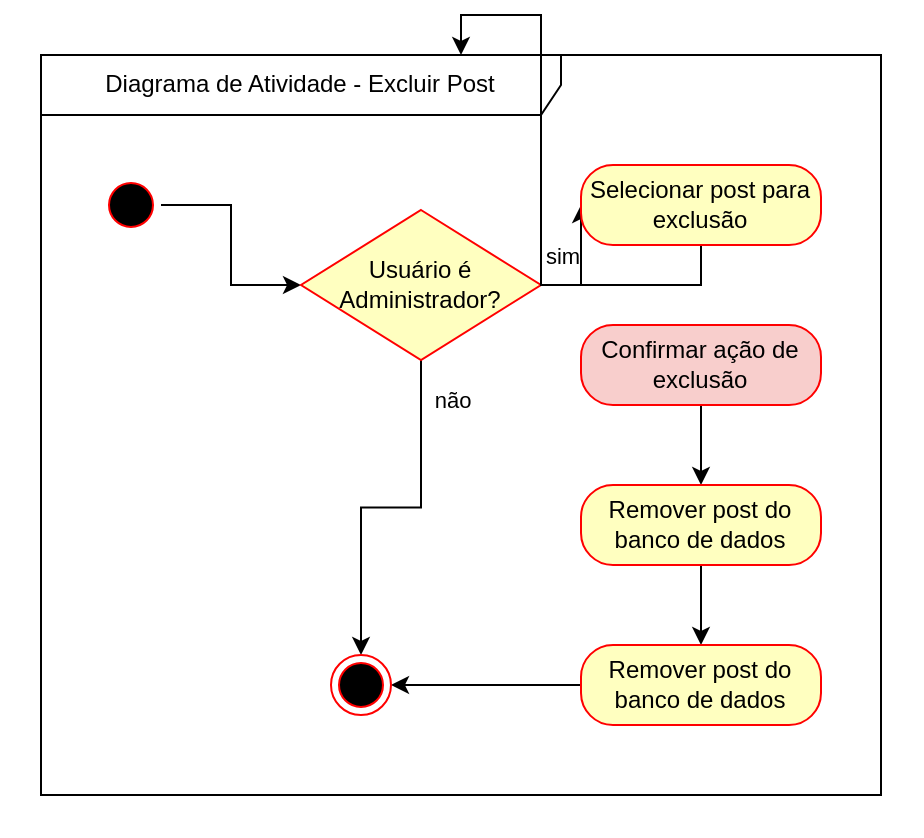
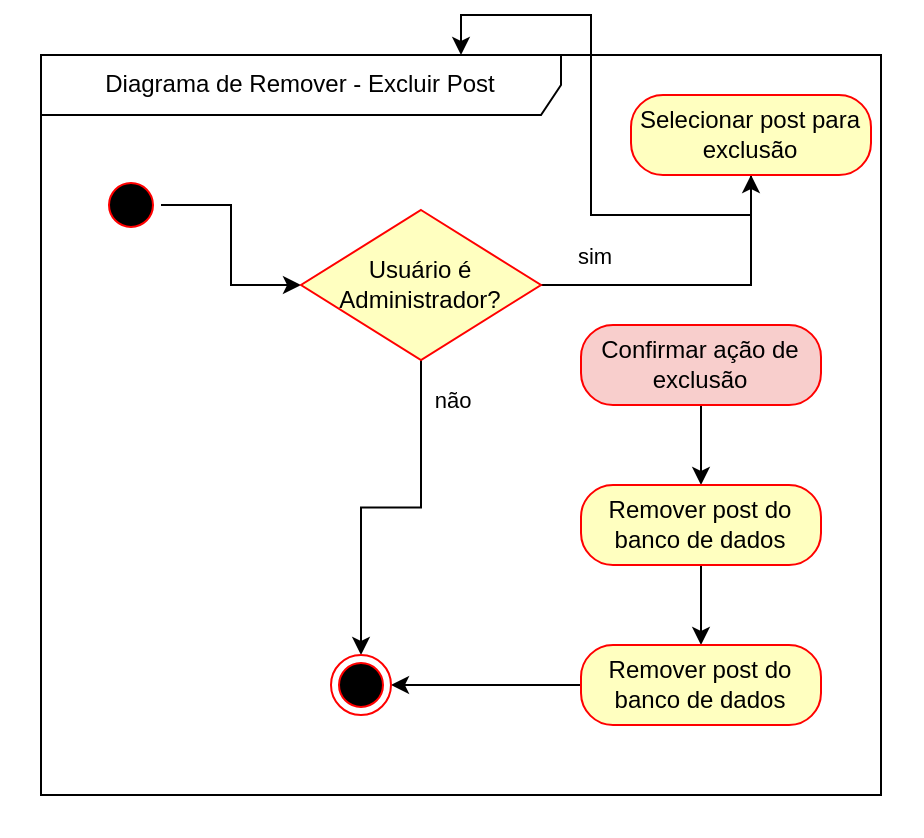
(301, 85) -> (301, 85)
(701, 205) -> (751, 135)
